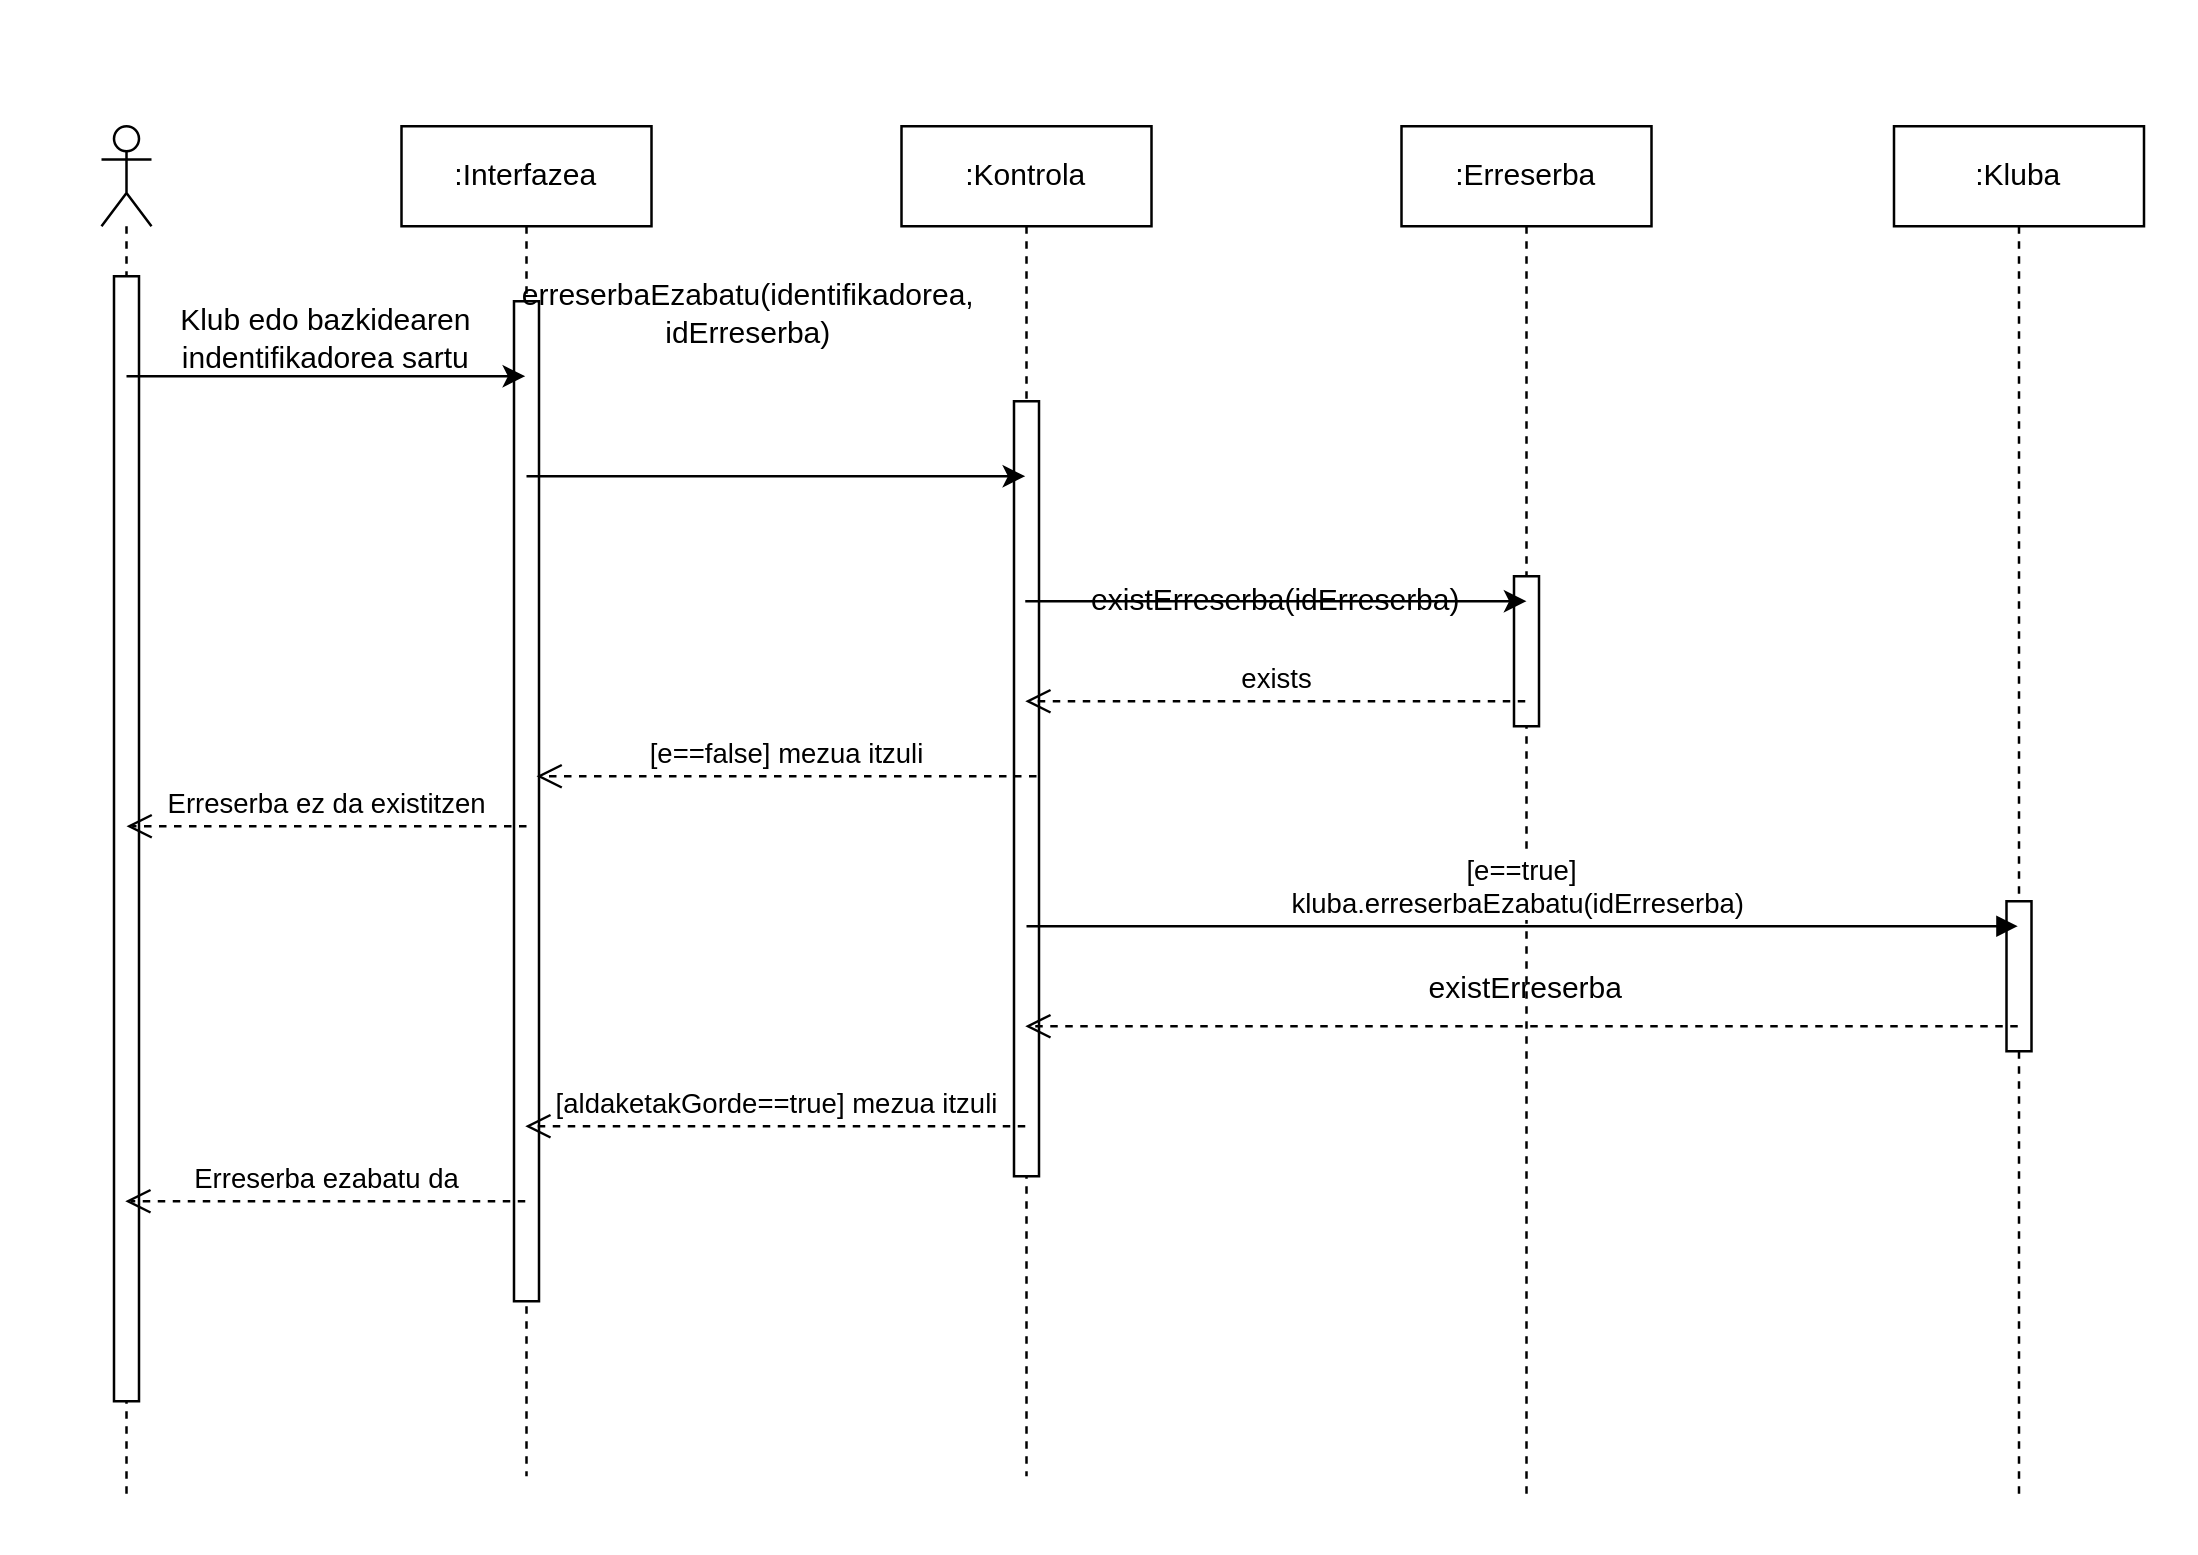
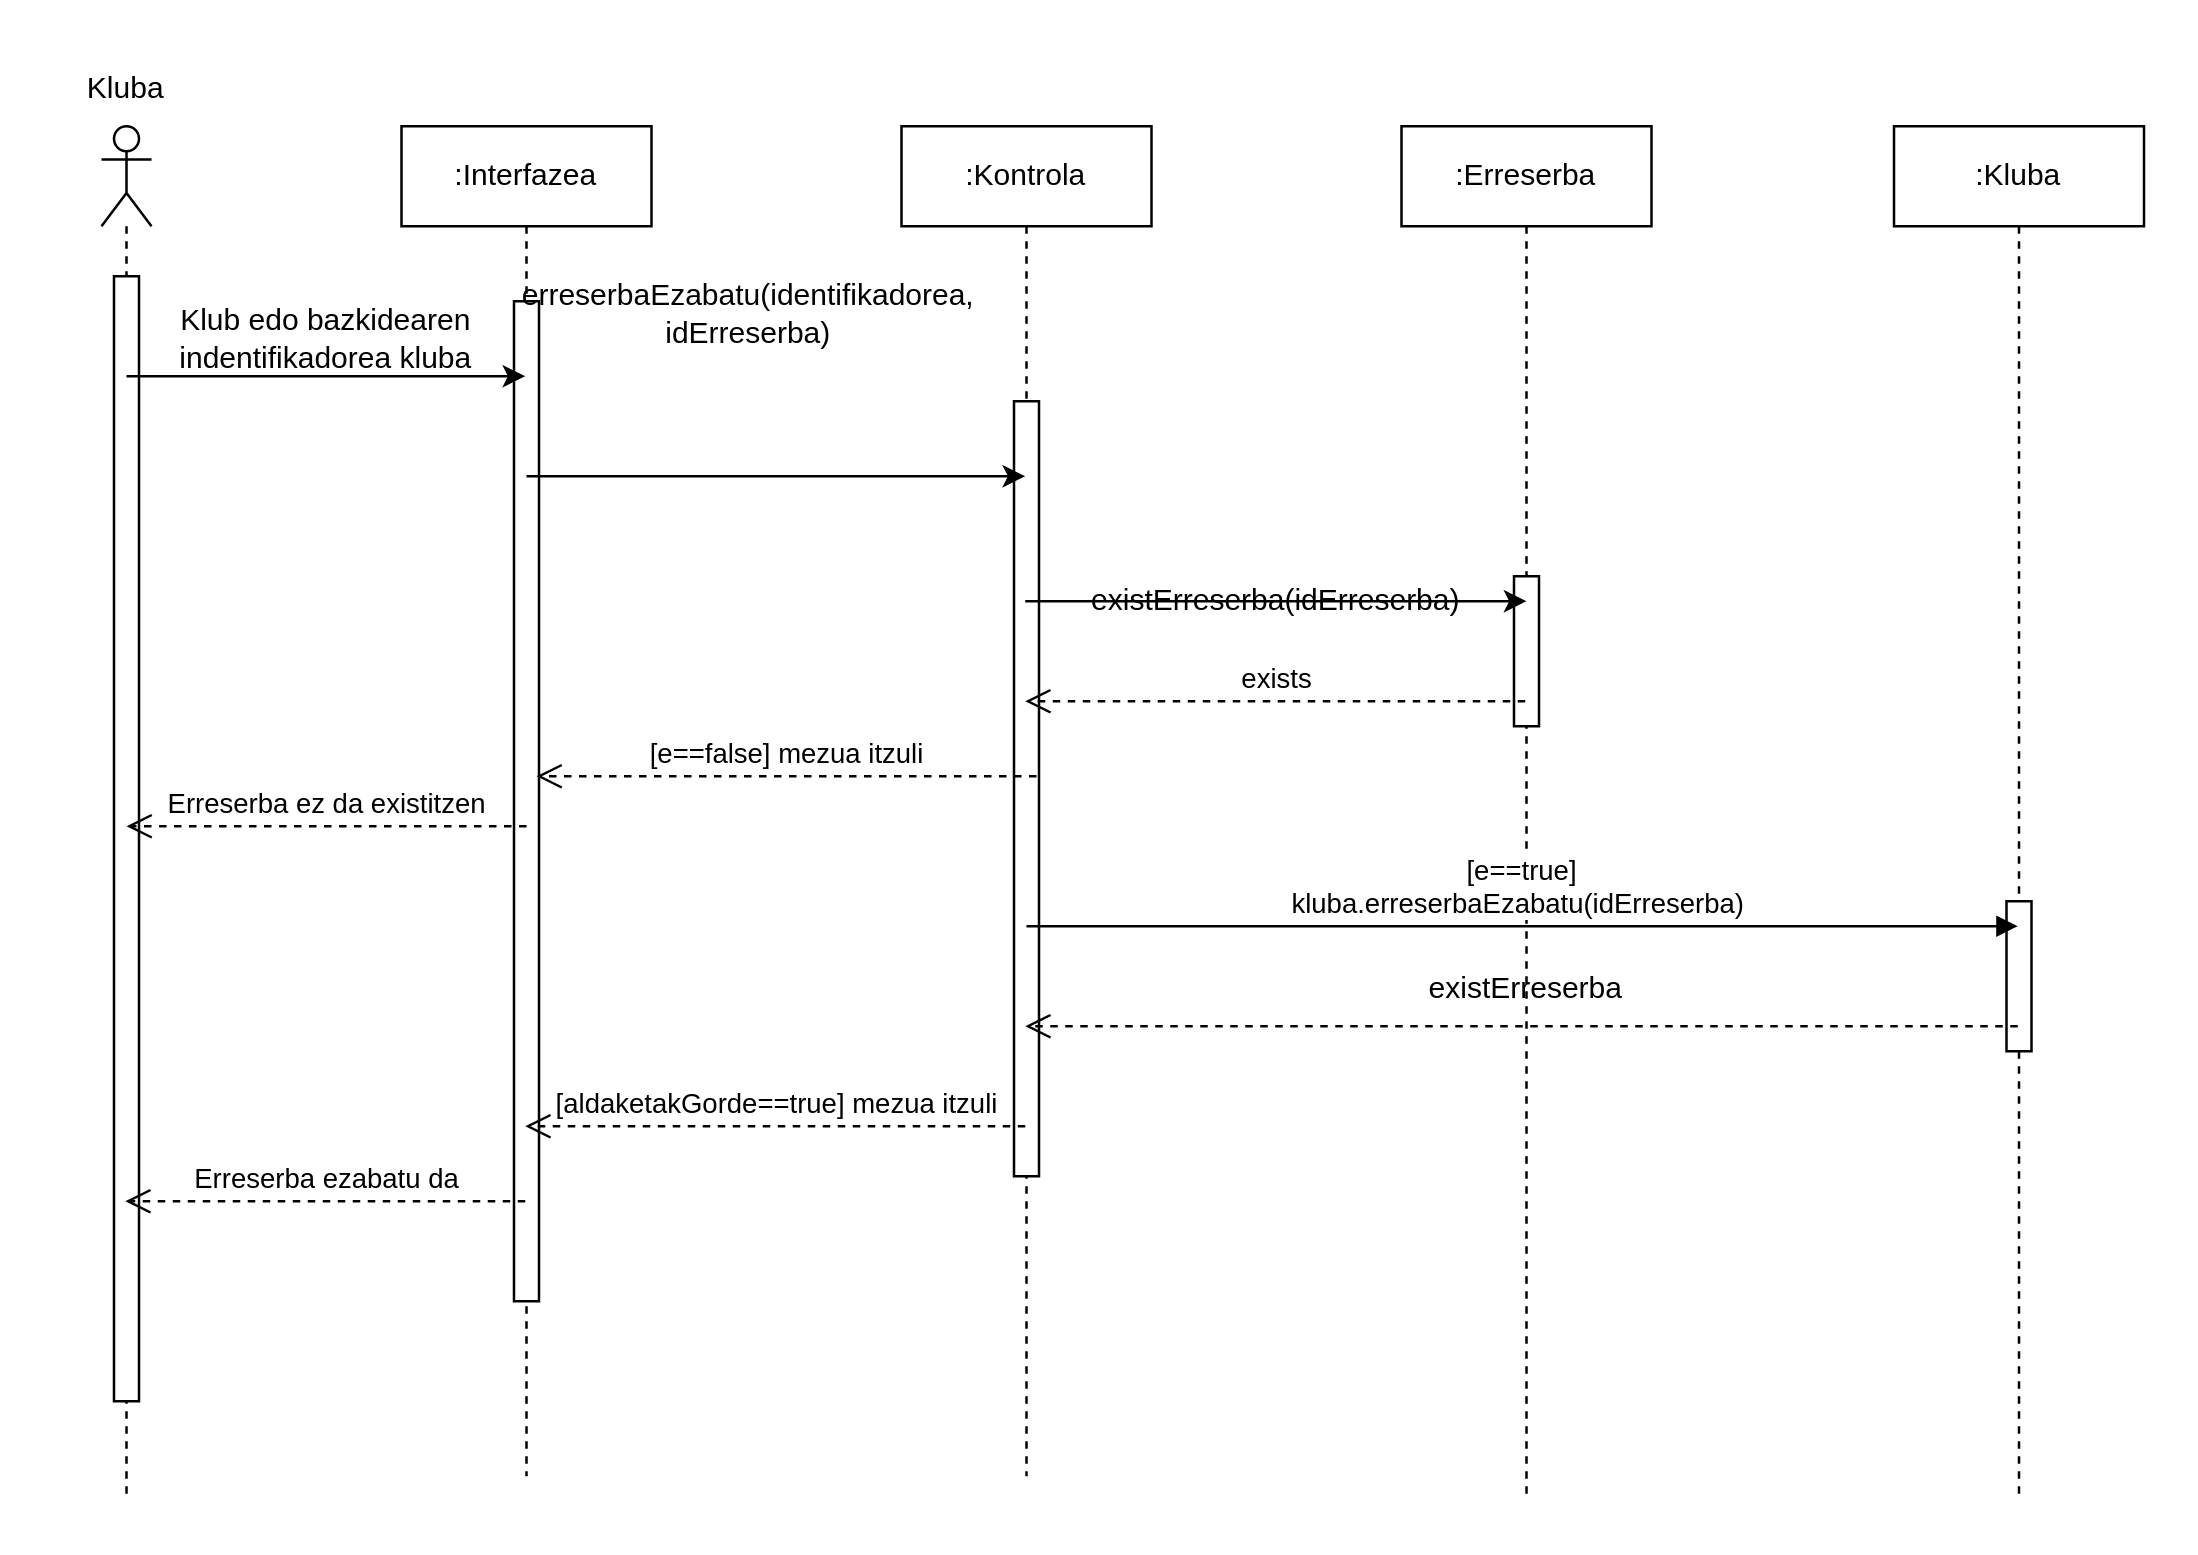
none -> (126, 89)
(326, 339) -> (326, 339)
